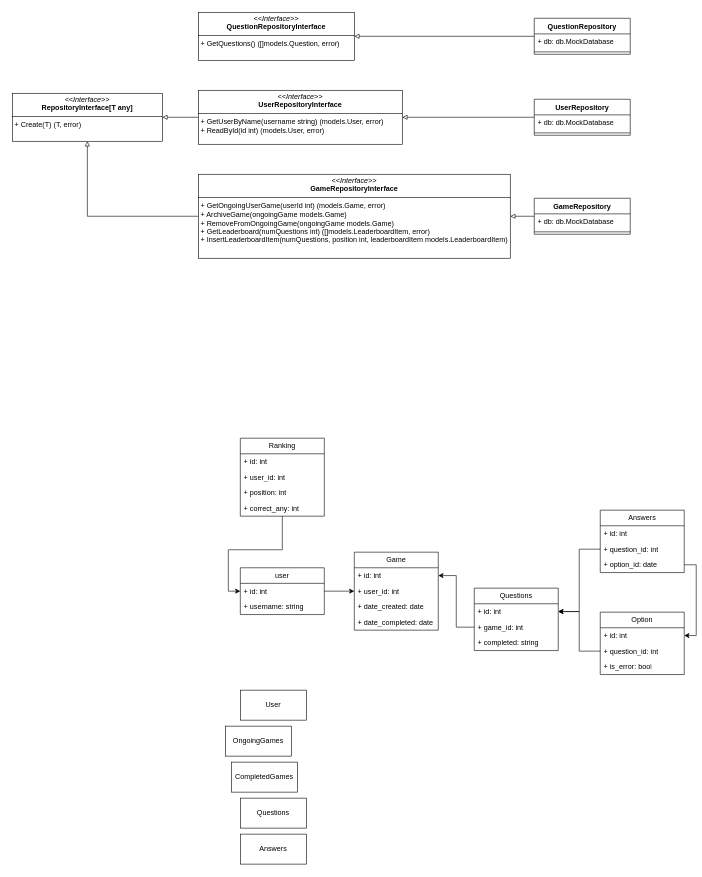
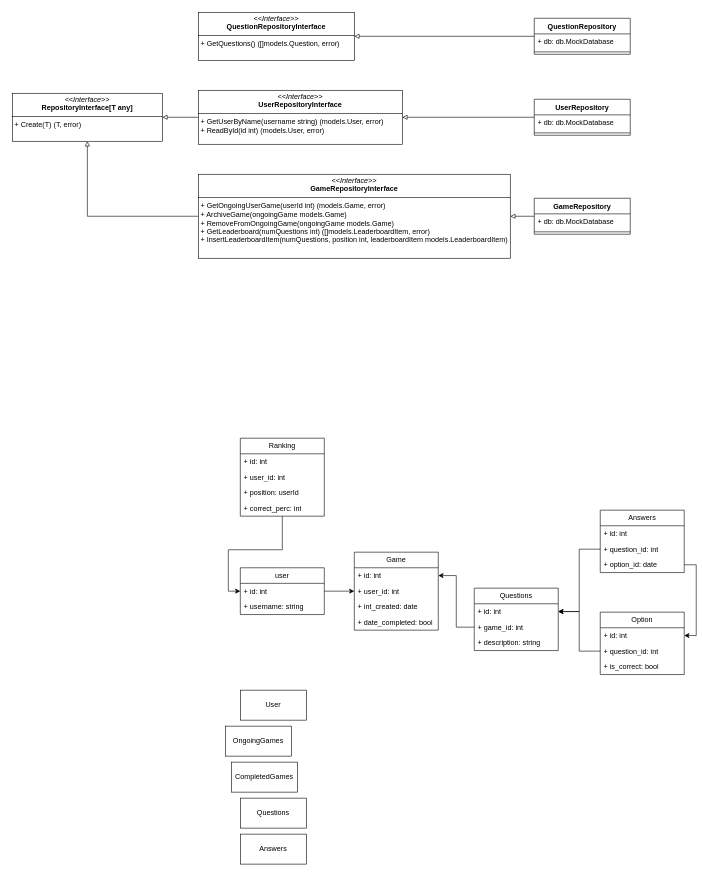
(269, 494) -> (276, 494)
(276, 509) -> (278, 509)
(395, 608) -> (392, 608)
(397, 628) -> (397, 628)
(512, 644) -> (515, 644)
(631, 668) -> (636, 668)
